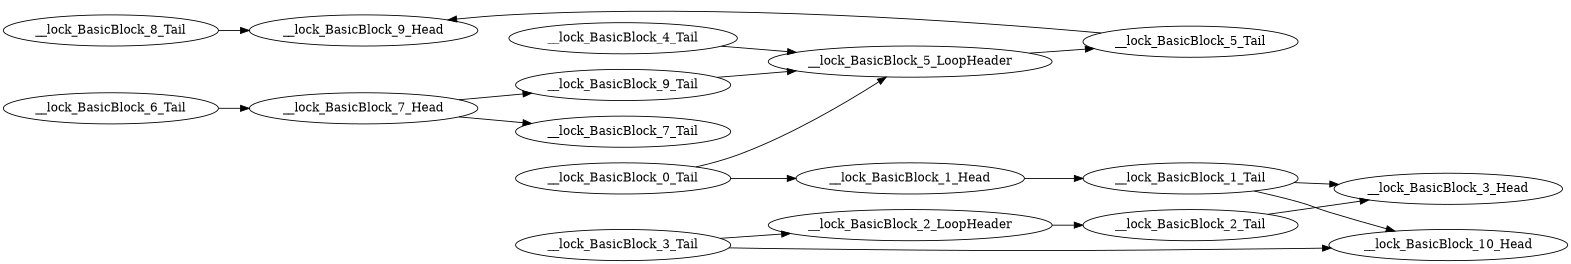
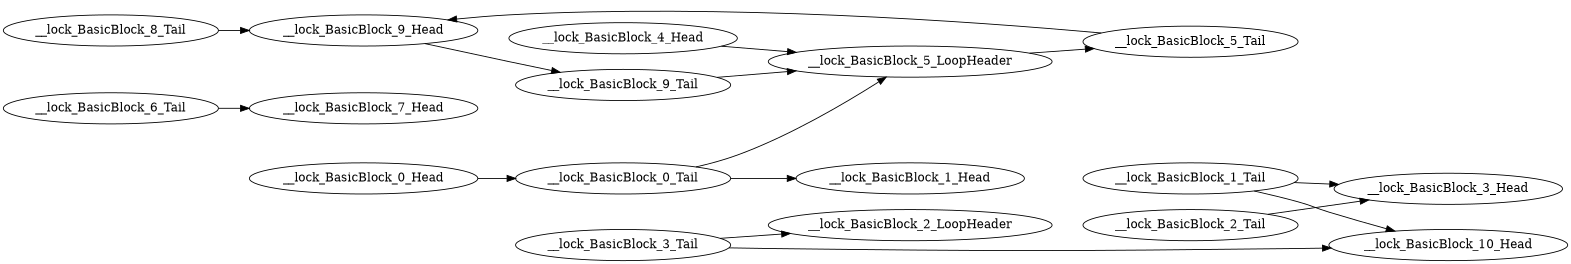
(623, 38) -> (623, 38)
(491, 97) -> (488, 57)
(623, 132) -> none
none -> (364, 178)
(1049, 178) -> none
(1063, 225) -> none
